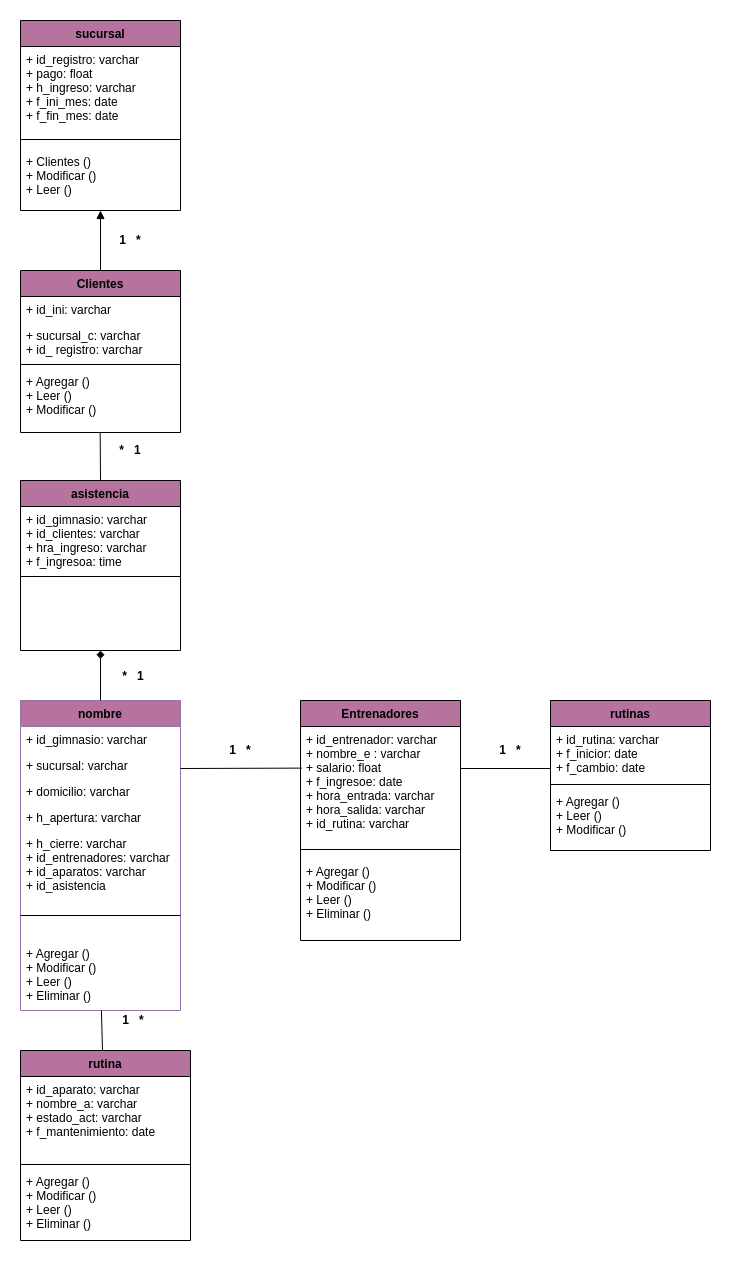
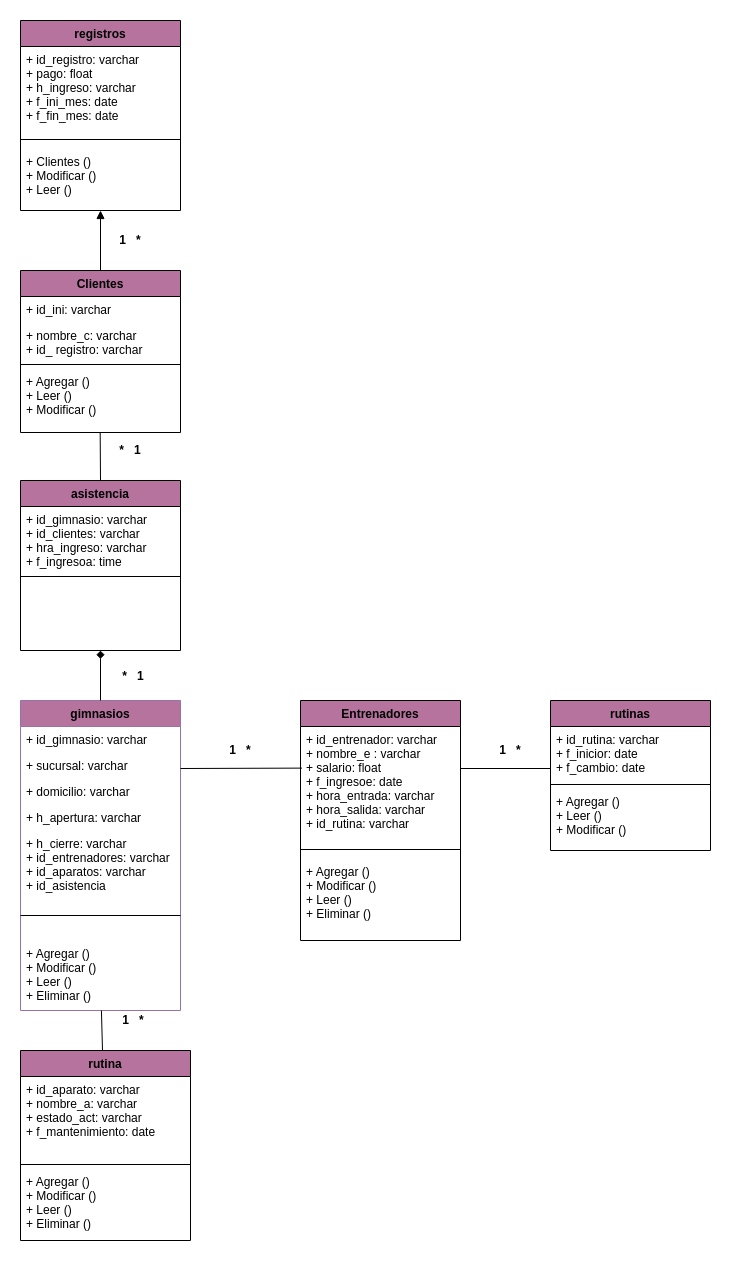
(100, 34) -> (100, 34)
(90, 336) -> (85, 336)
(100, 714) -> (100, 714)
